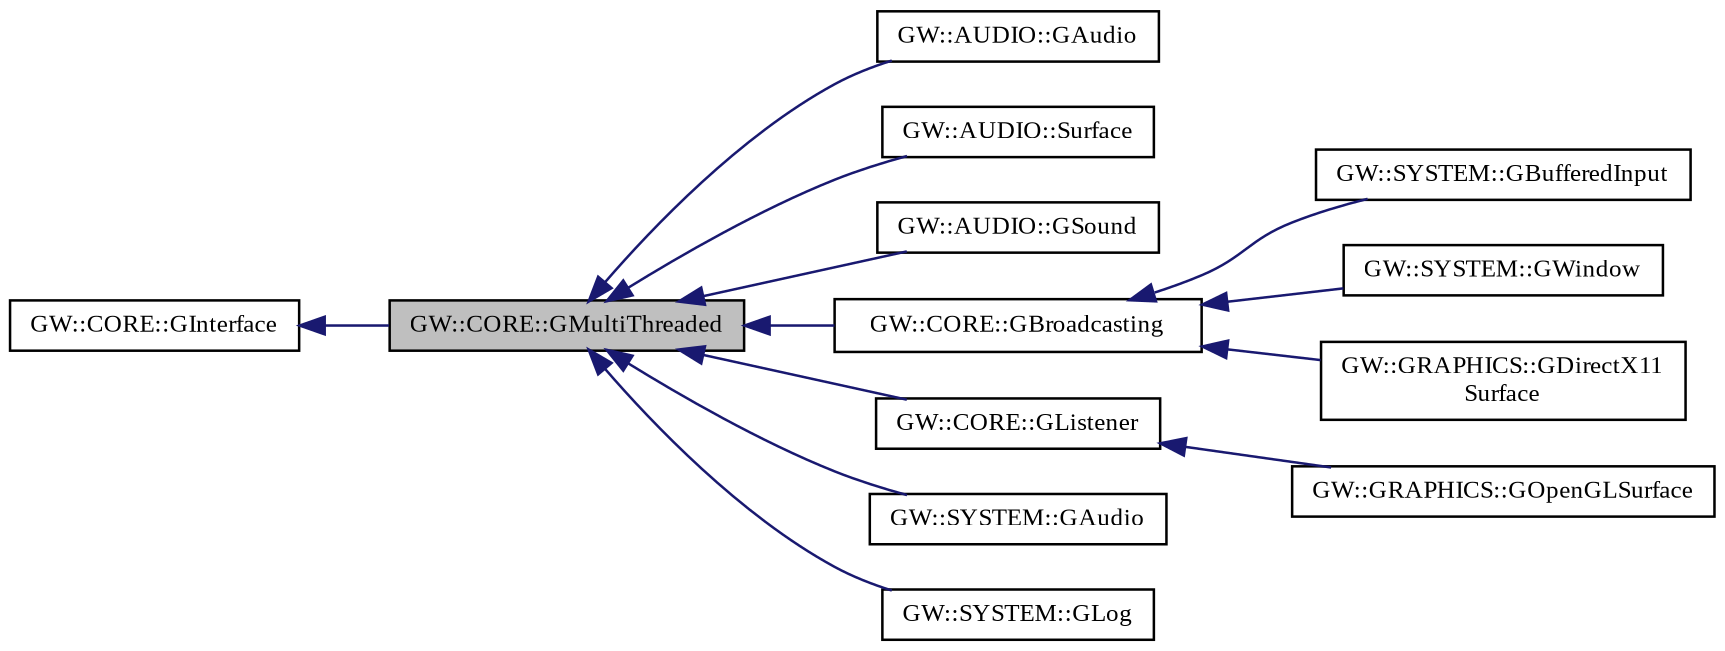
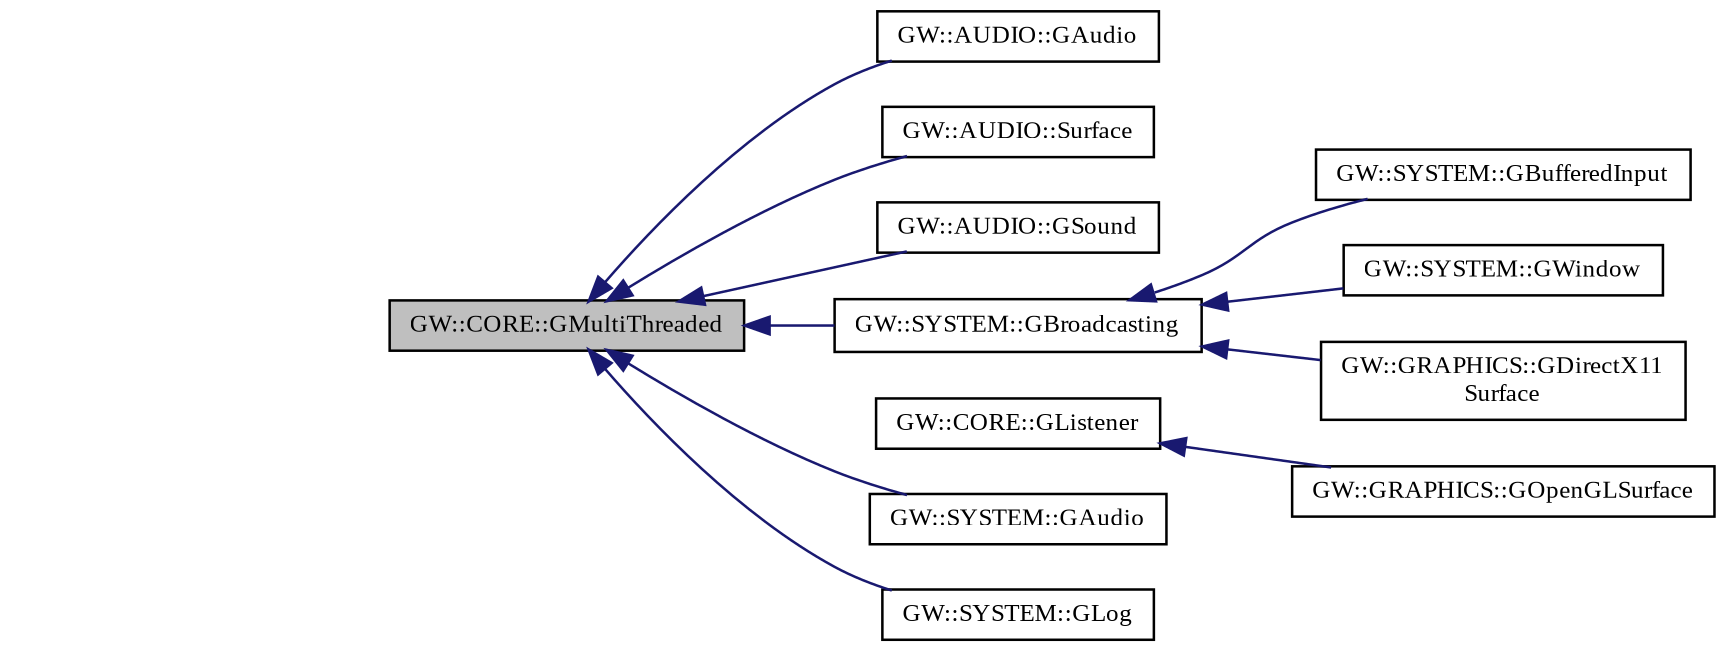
(155, 326) -> none
(1018, 326) -> (1018, 326)
(805, 377) -> none
